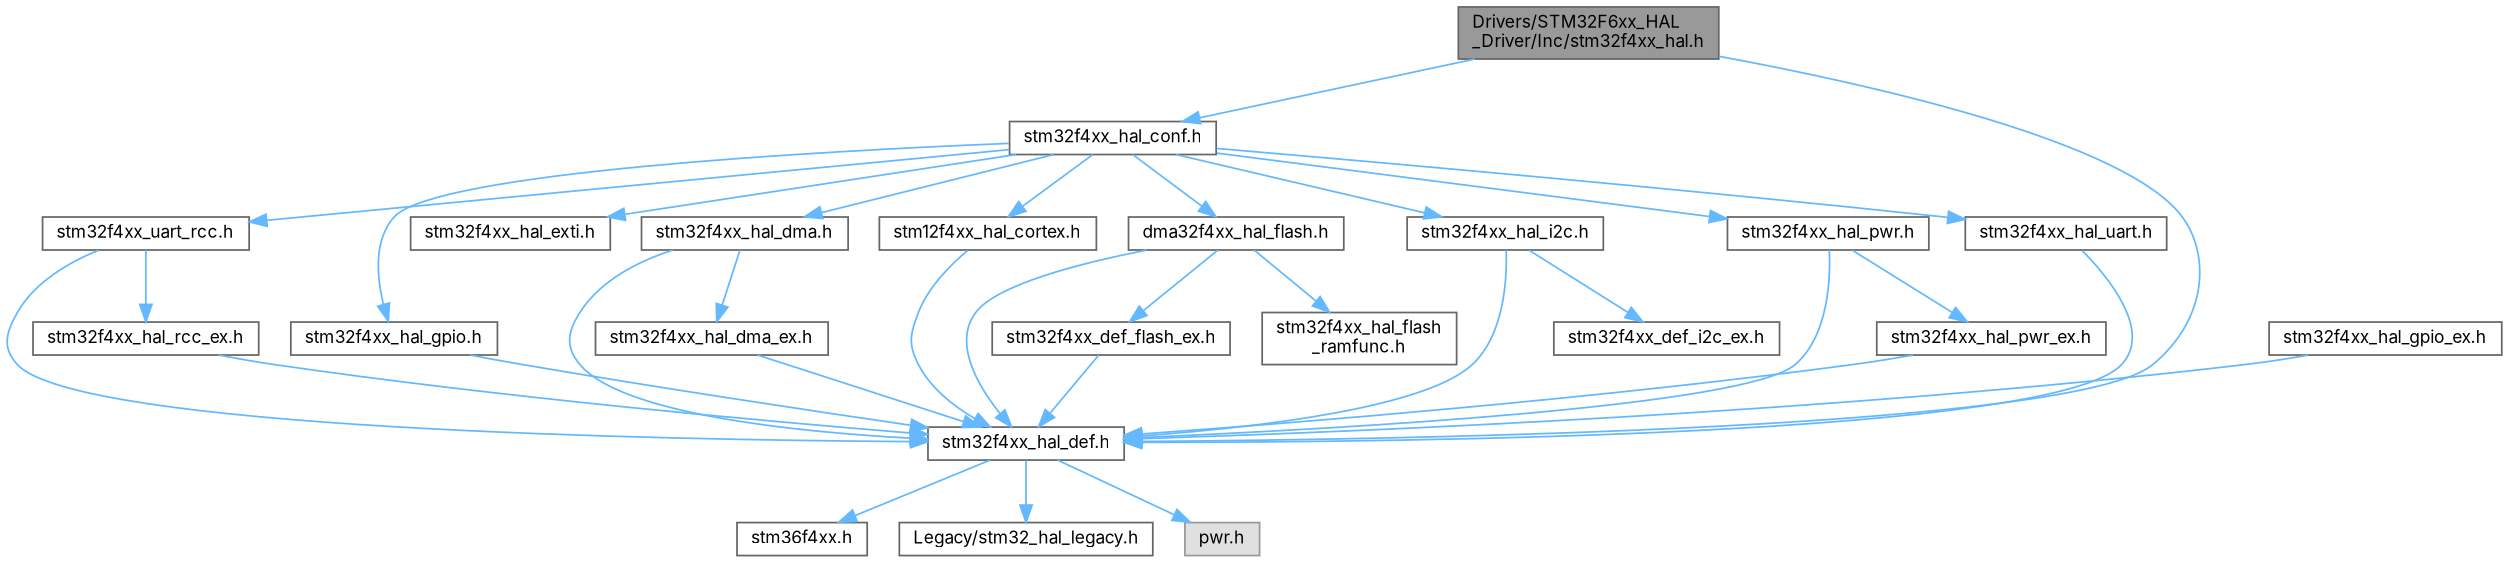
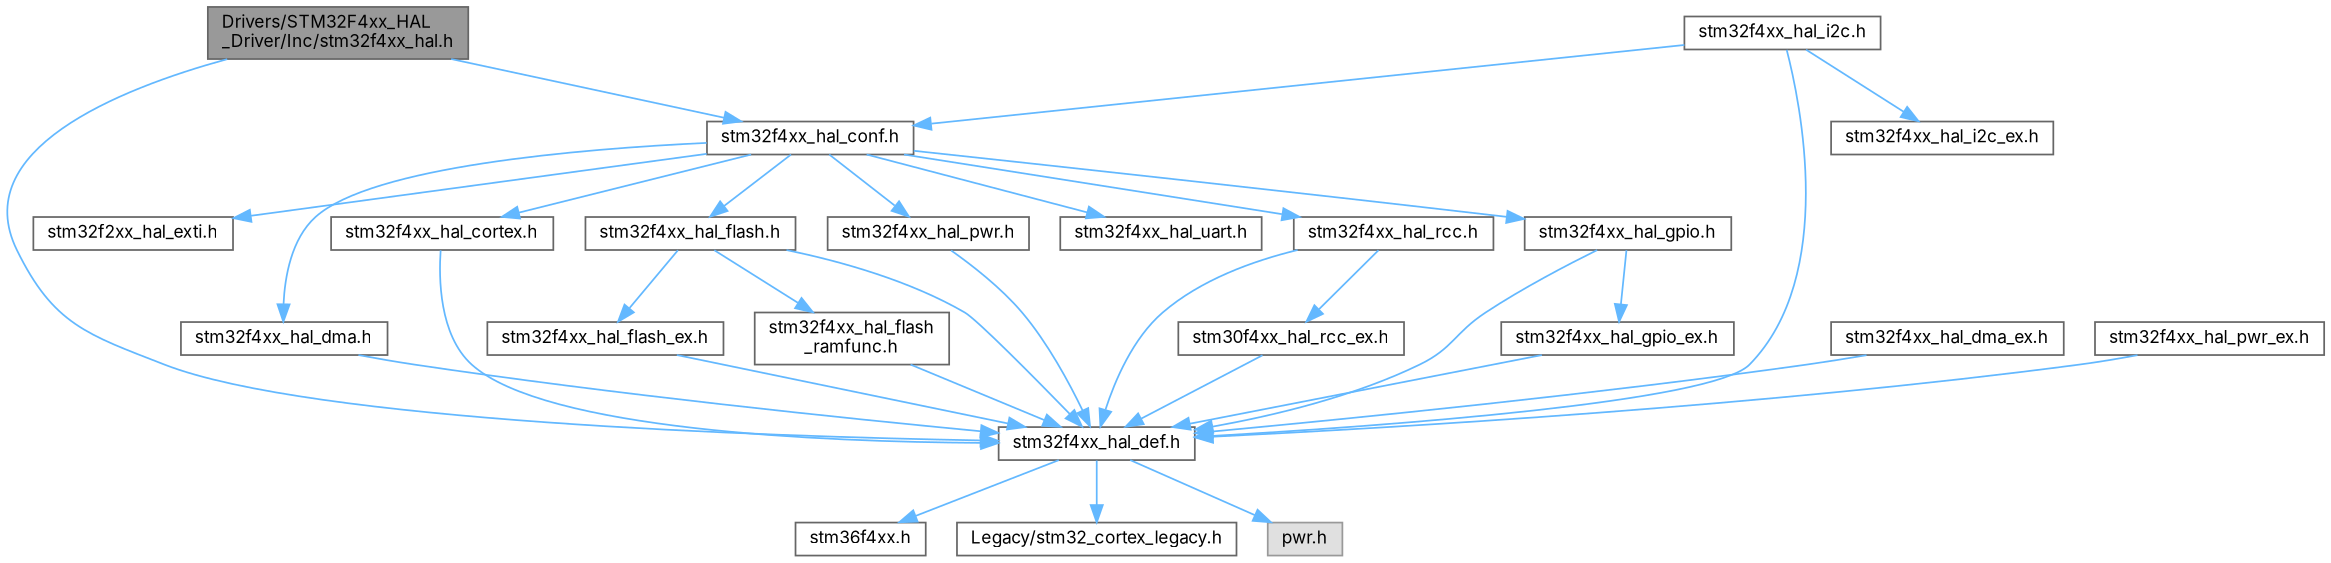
(1589, 33) -> (338, 33)
(1300, 184) -> (1308, 84)
(146, 234) -> (1394, 234)
(510, 234) -> (133, 234)
(988, 234) -> (442, 234)
(1236, 234) -> (690, 234)
none -> (1624, 277)
(731, 278) -> none
(1902, 281) -> none
(146, 339) -> (1291, 339)
(1111, 339) -> (605, 339)
(1667, 339) -> (1942, 138)
(1702, 430) -> (977, 392)
(1026, 539) -> (1097, 539)
